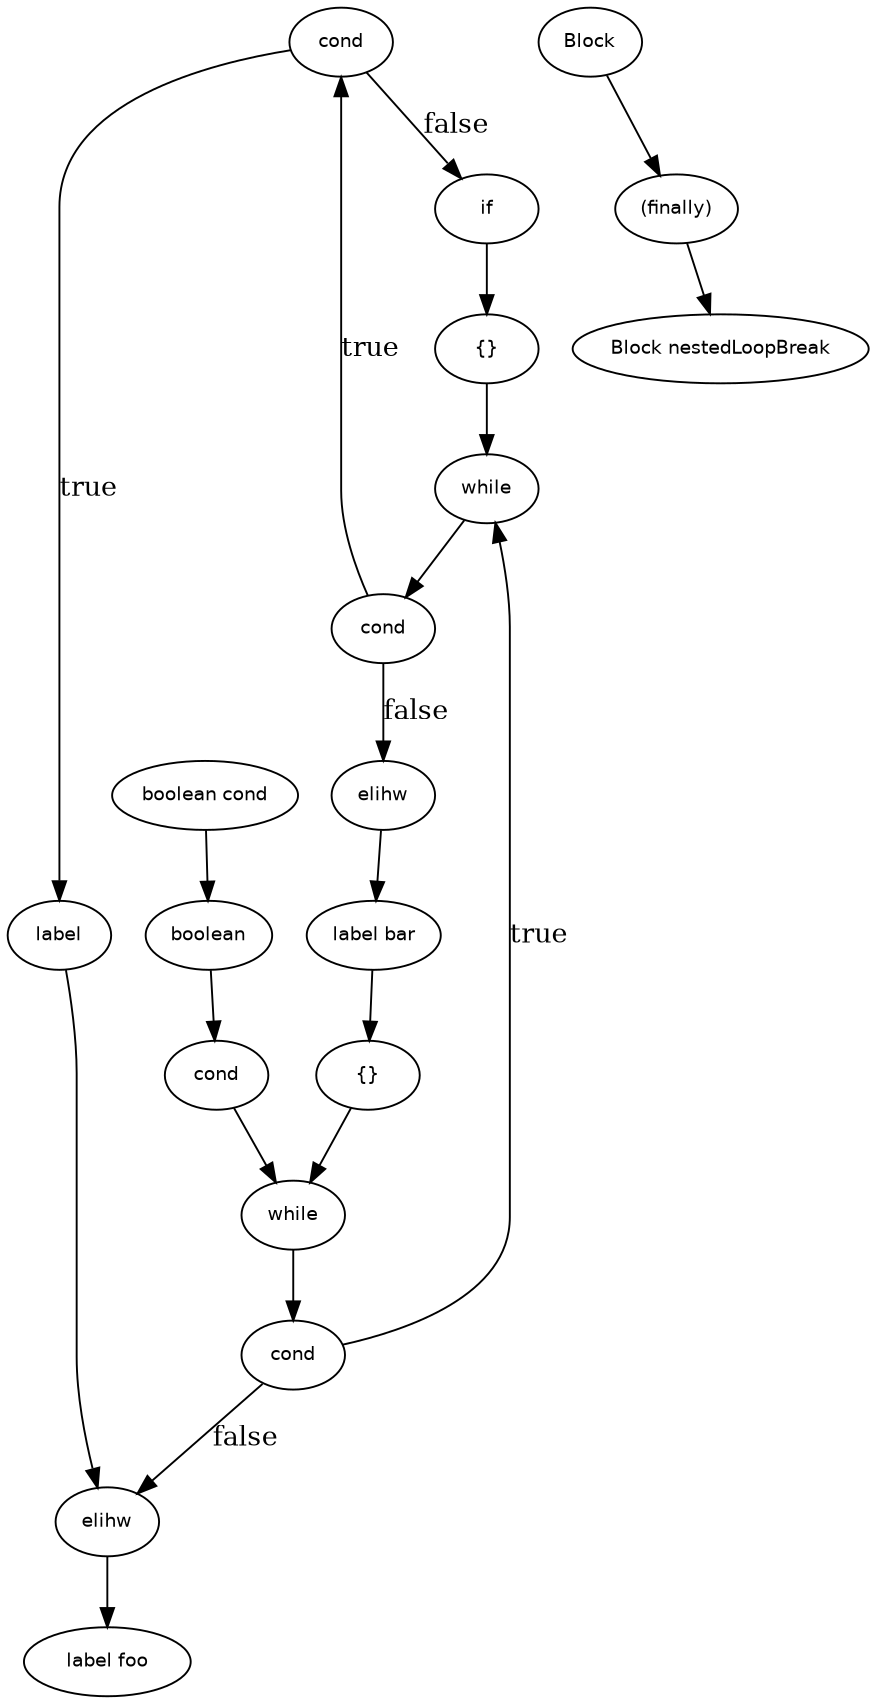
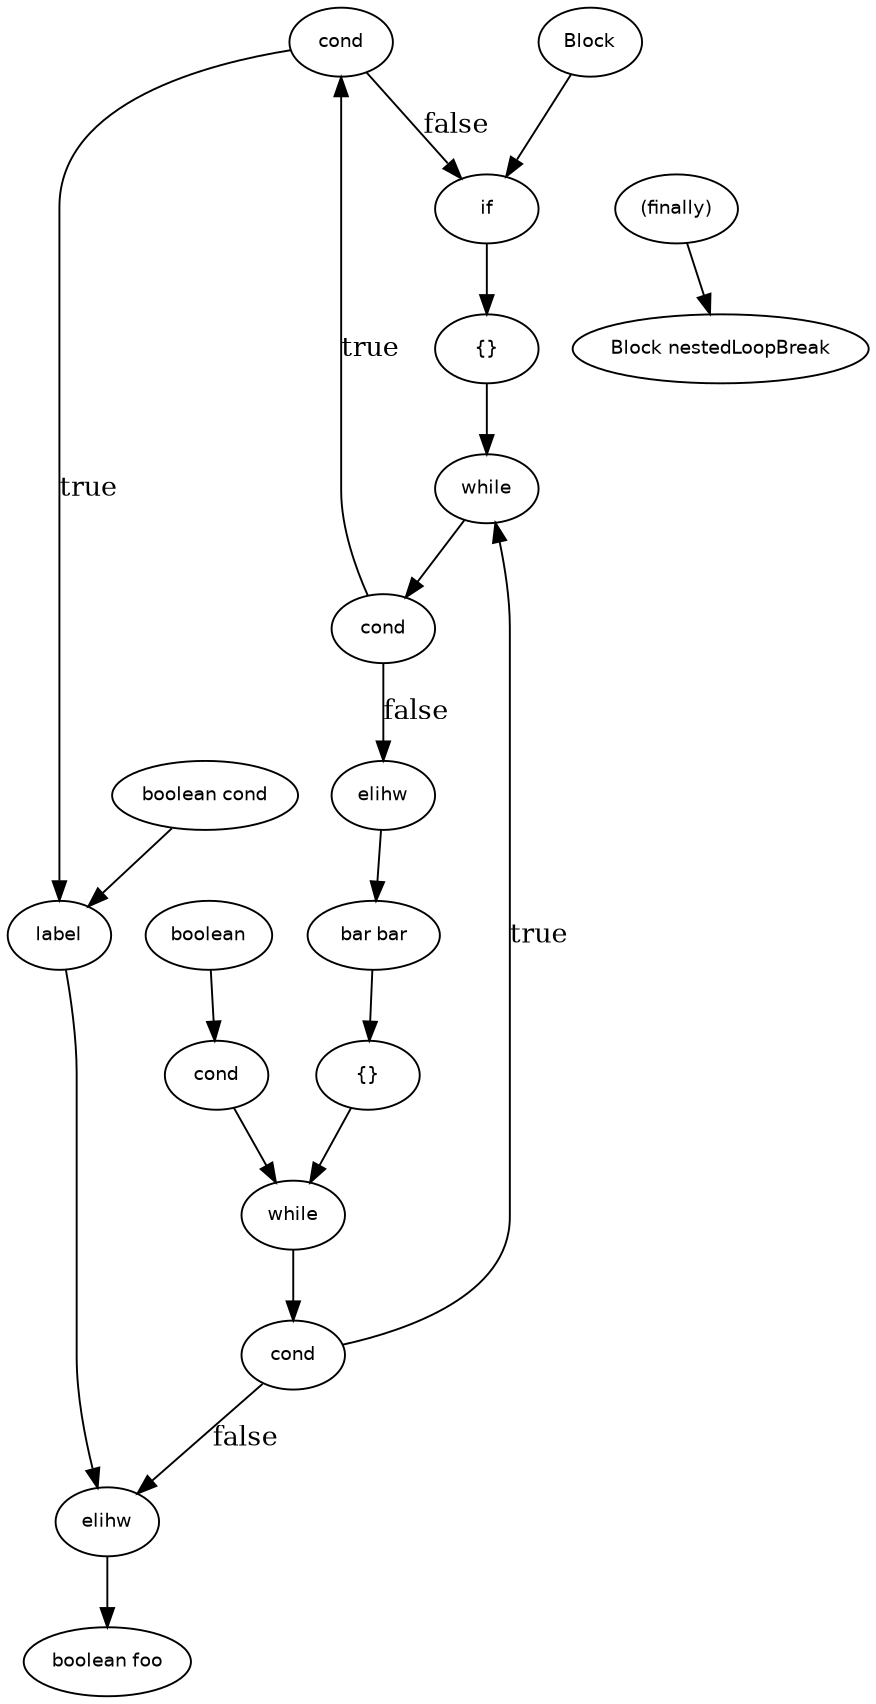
(629, 117) -> (544, 117)
(207, 856) -> (137, 860)
(374, 935) -> (374, 935)
(107, 1662) -> (107, 1662)
